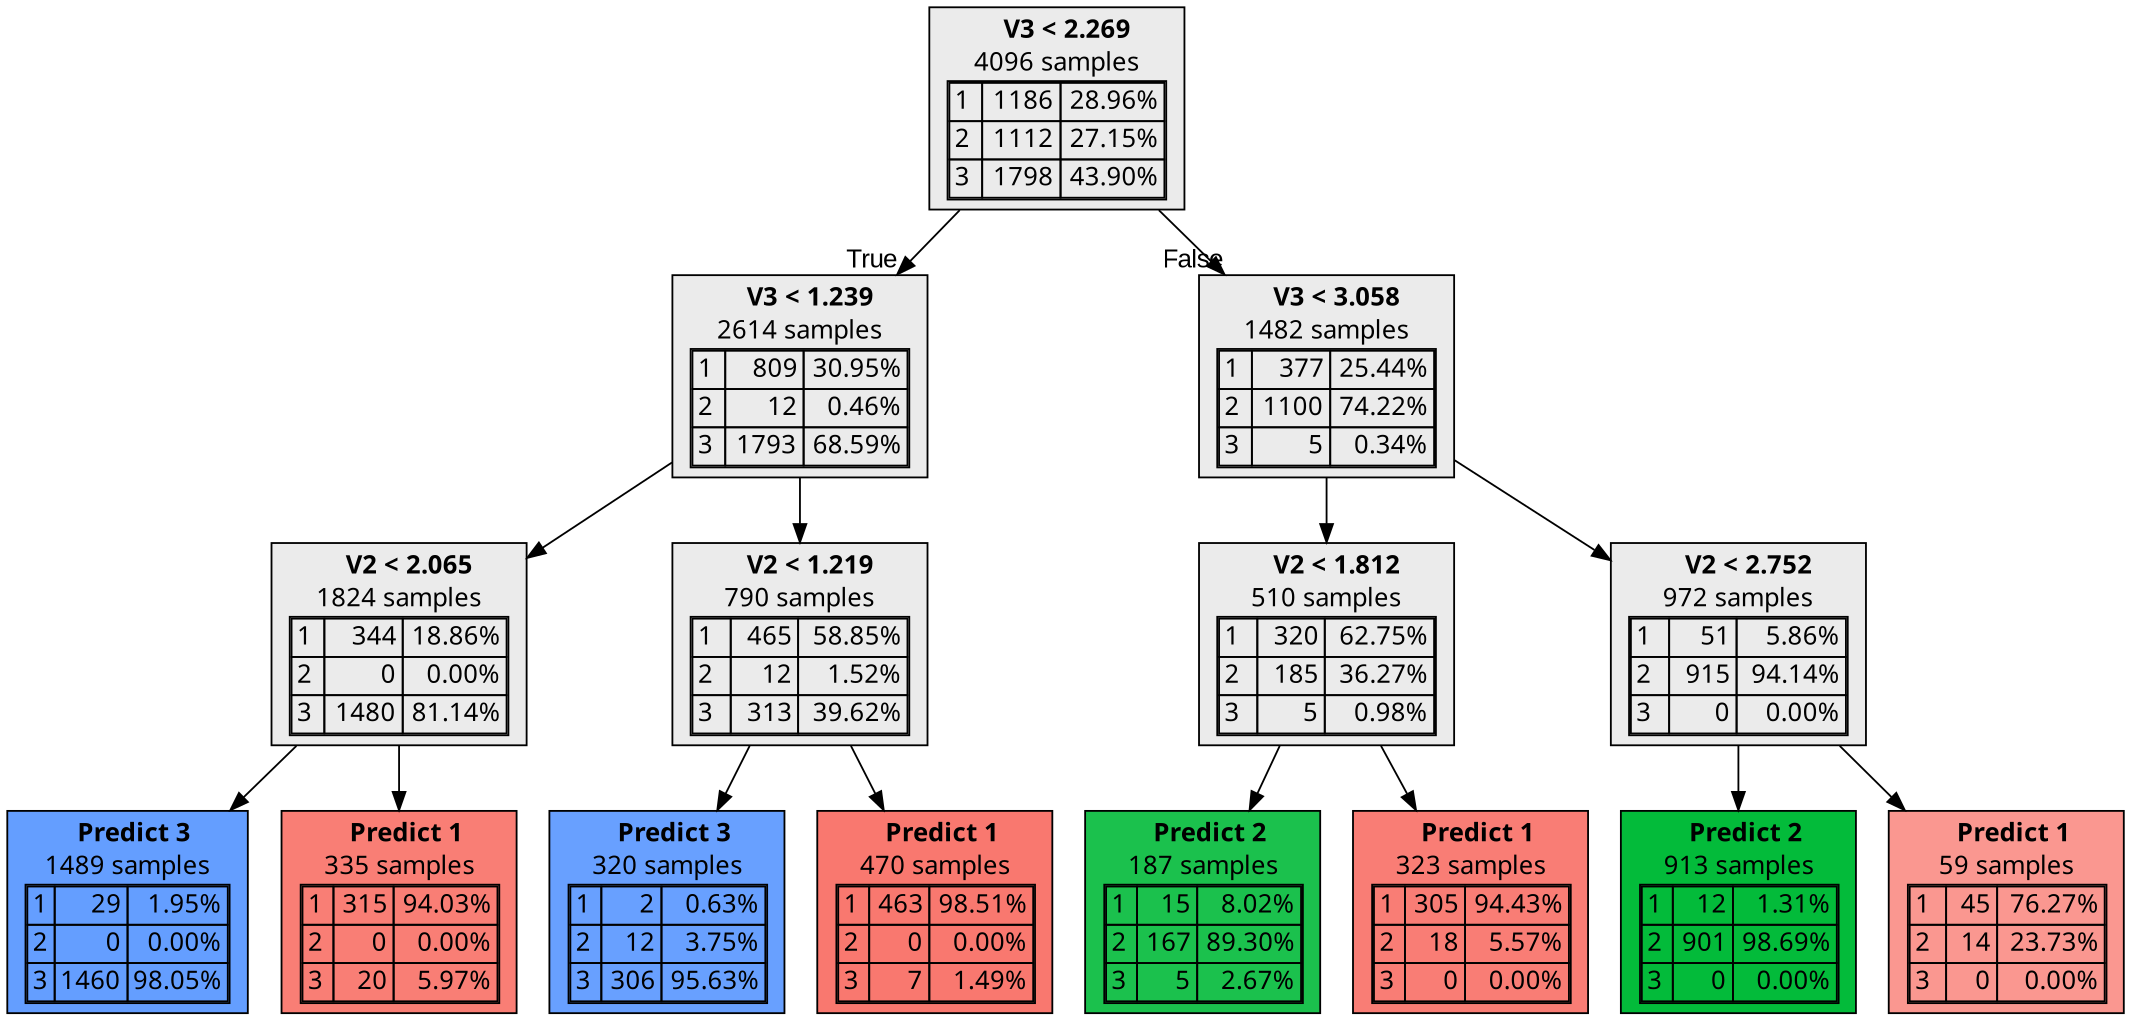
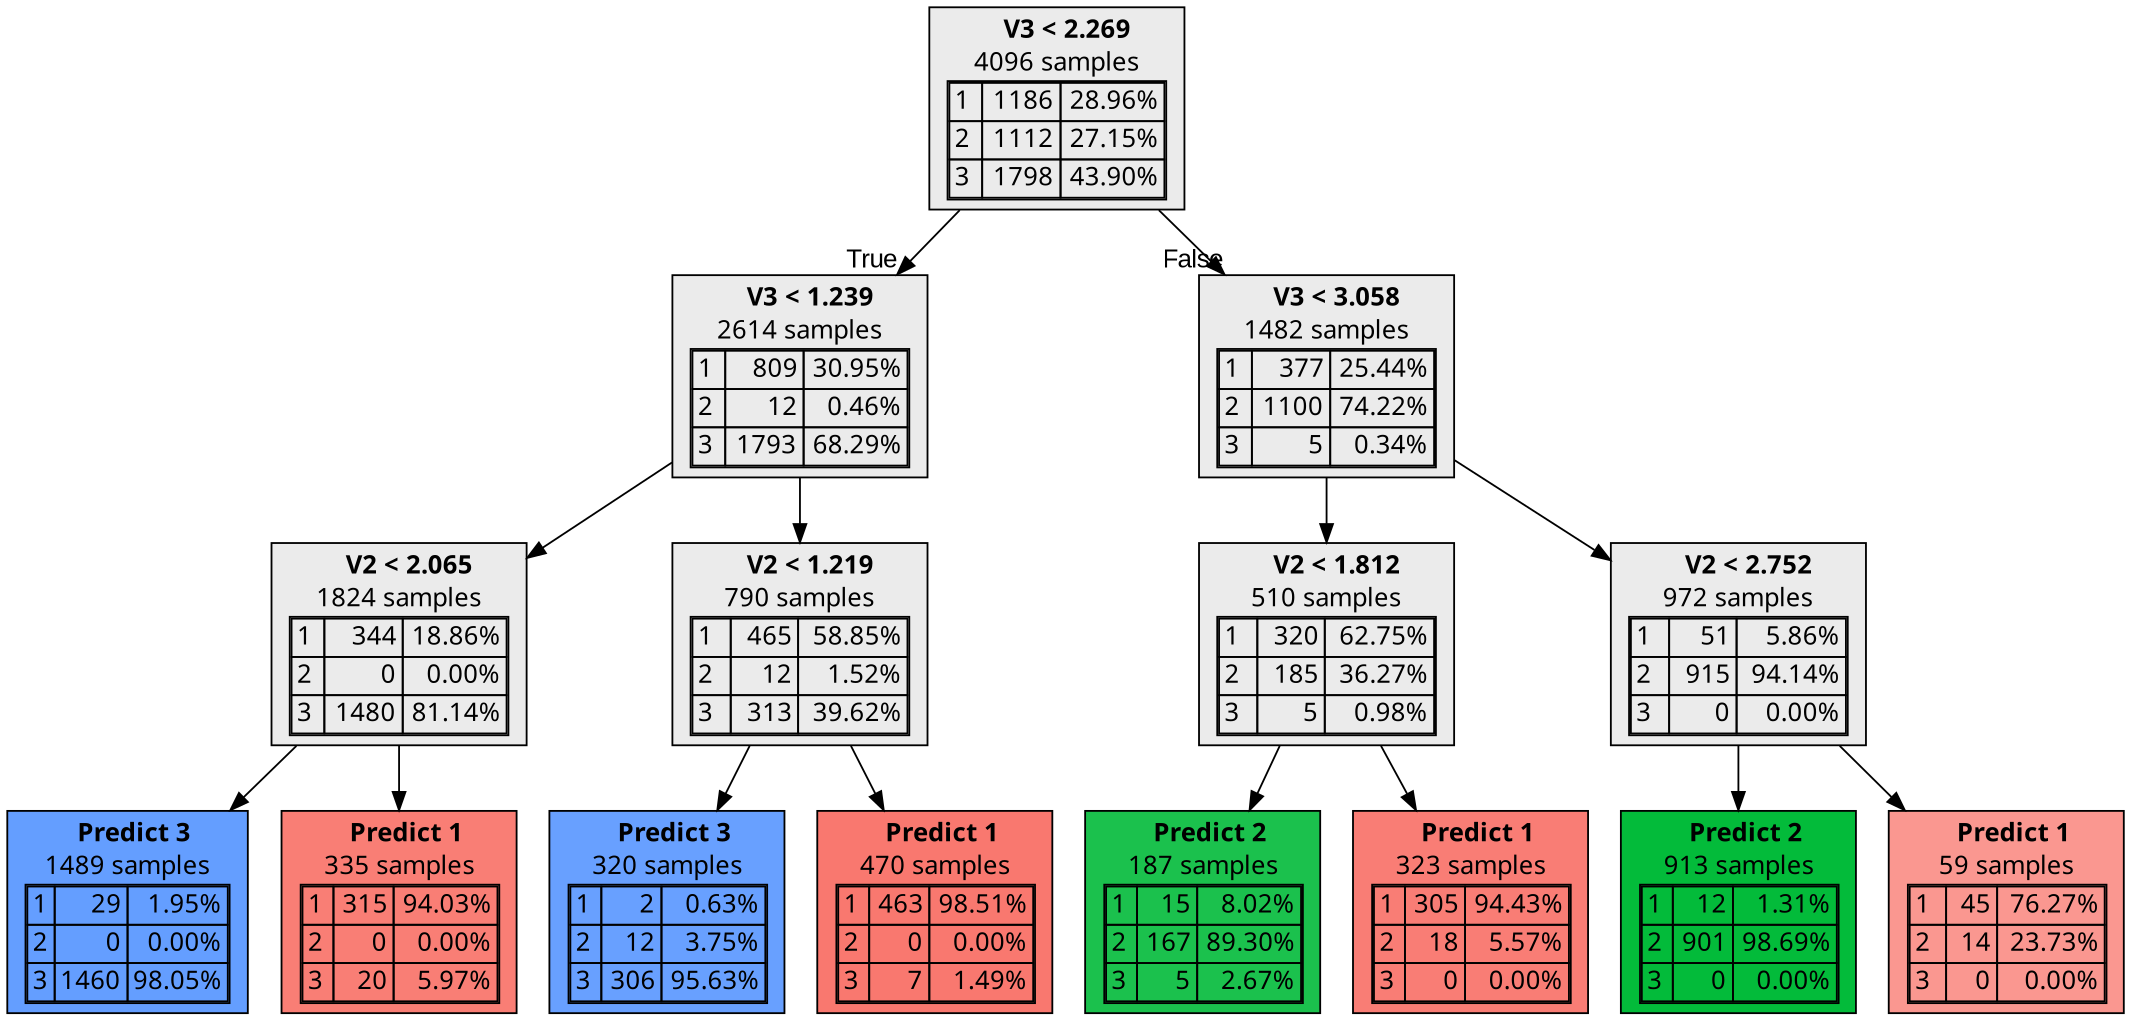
(857, 446) -> (857, 446)
